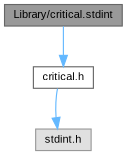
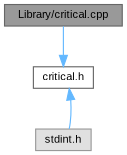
(63, 15) -> (63, 15)
(56, 103) -> (71, 115)
